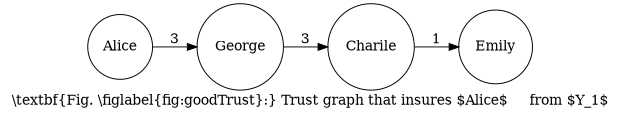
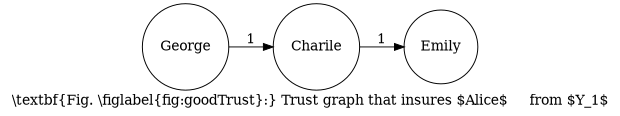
(306, 40) -> (251, 40)
(120, 47) -> none
